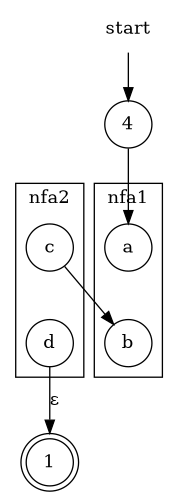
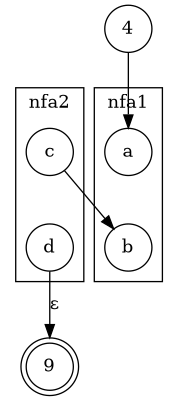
(128, 29) -> none
(50, 462) -> (50, 367)
